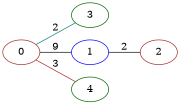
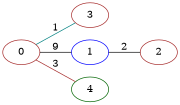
(90, 15) -> (90, 15)
(56, 28) -> (56, 28)
